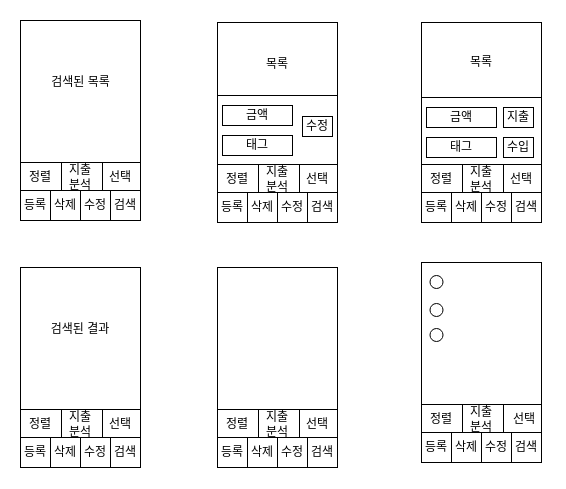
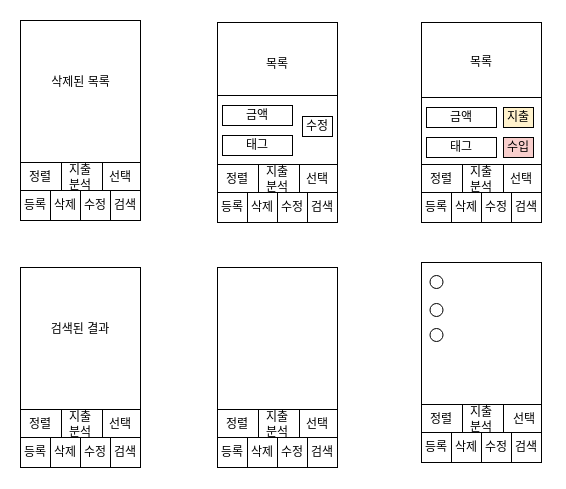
(81, 83) -> (81, 83)
(519, 118) -> (519, 118)
(519, 148) -> (519, 148)
